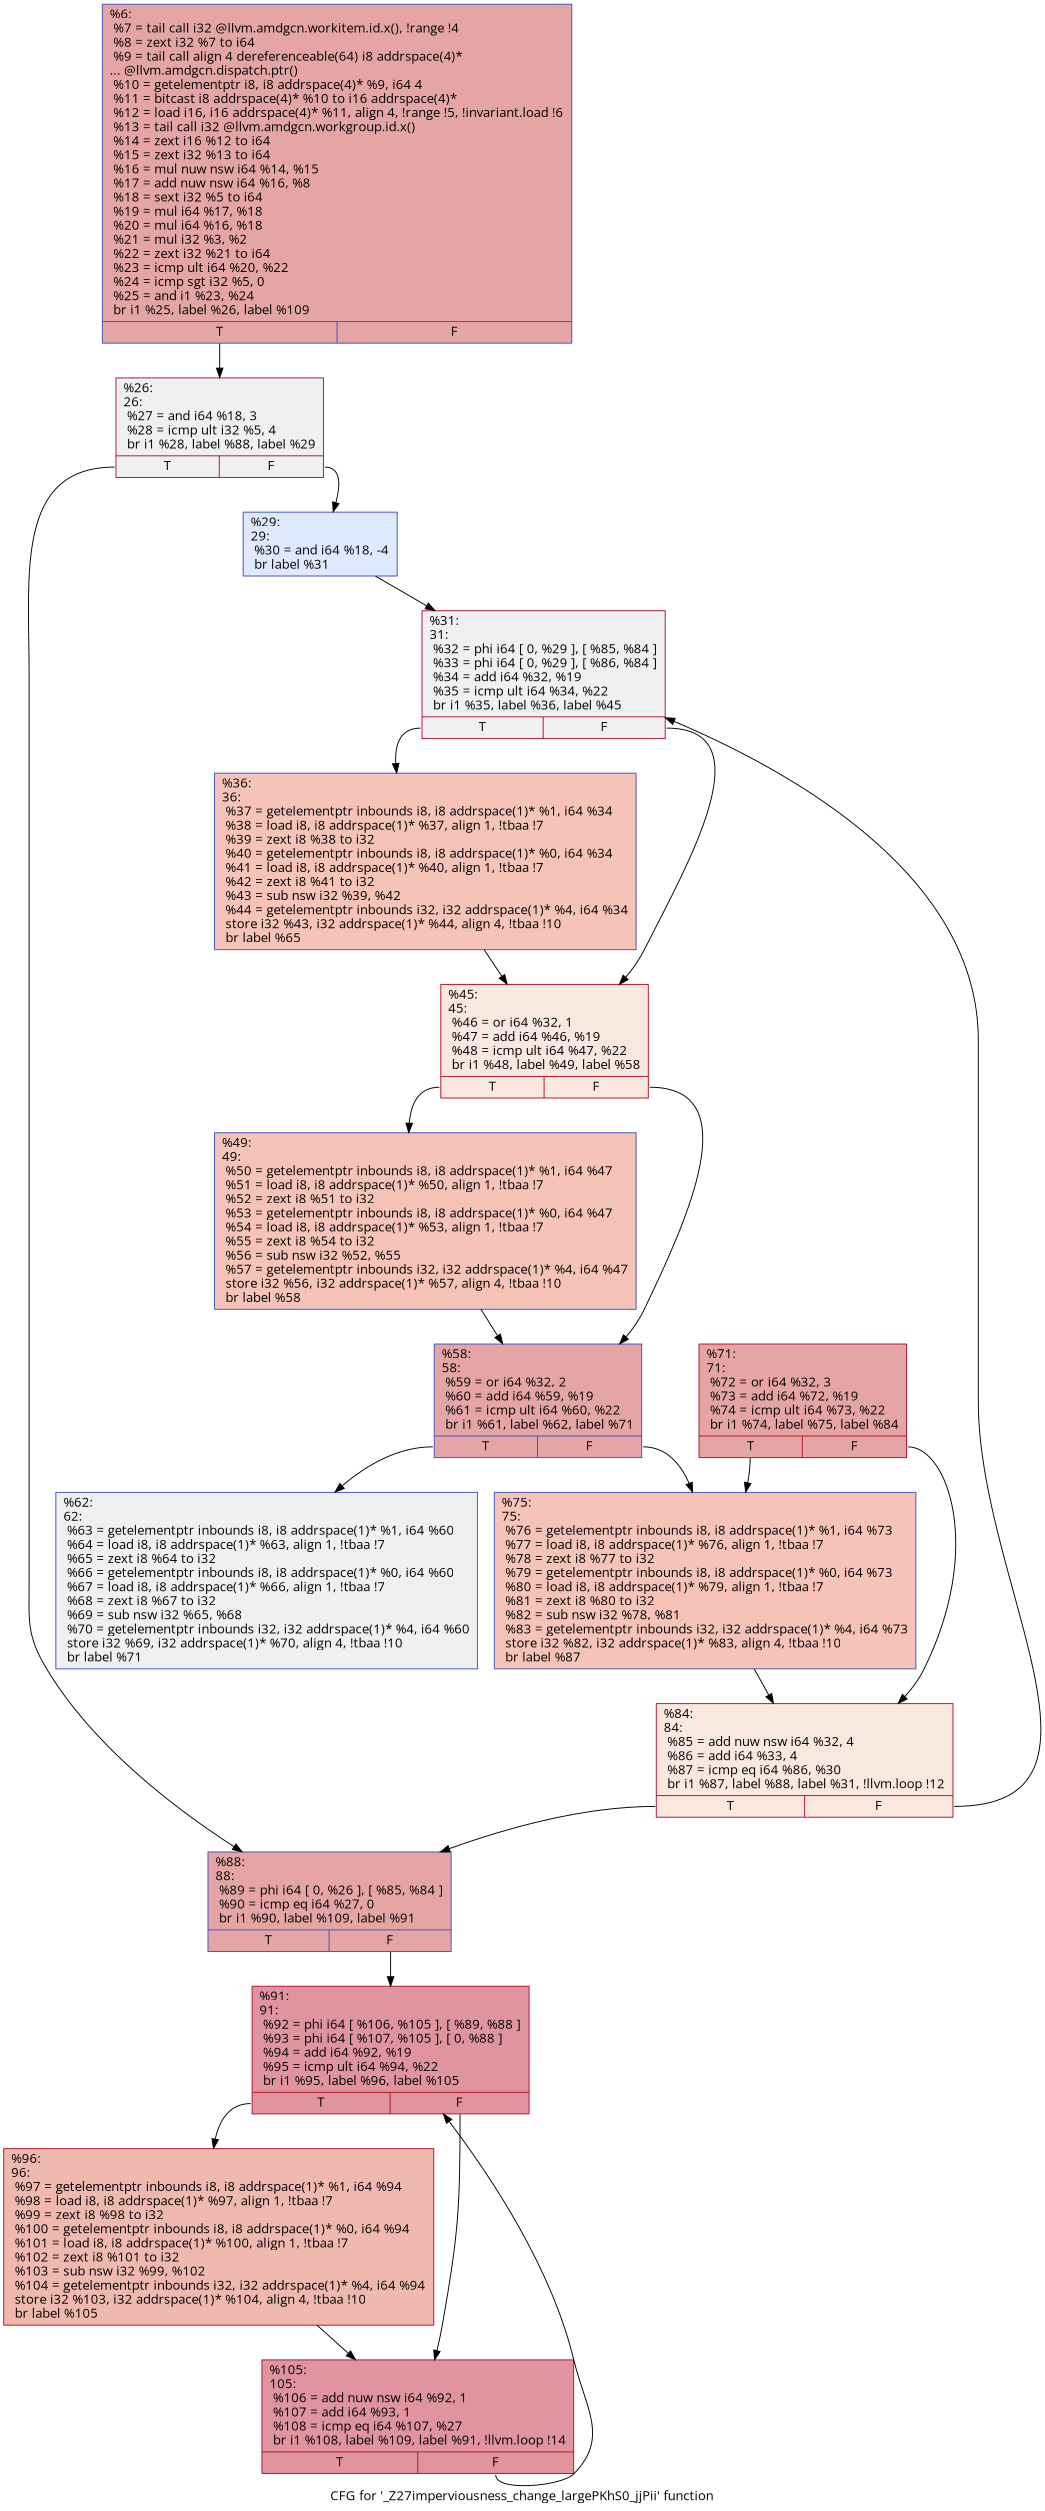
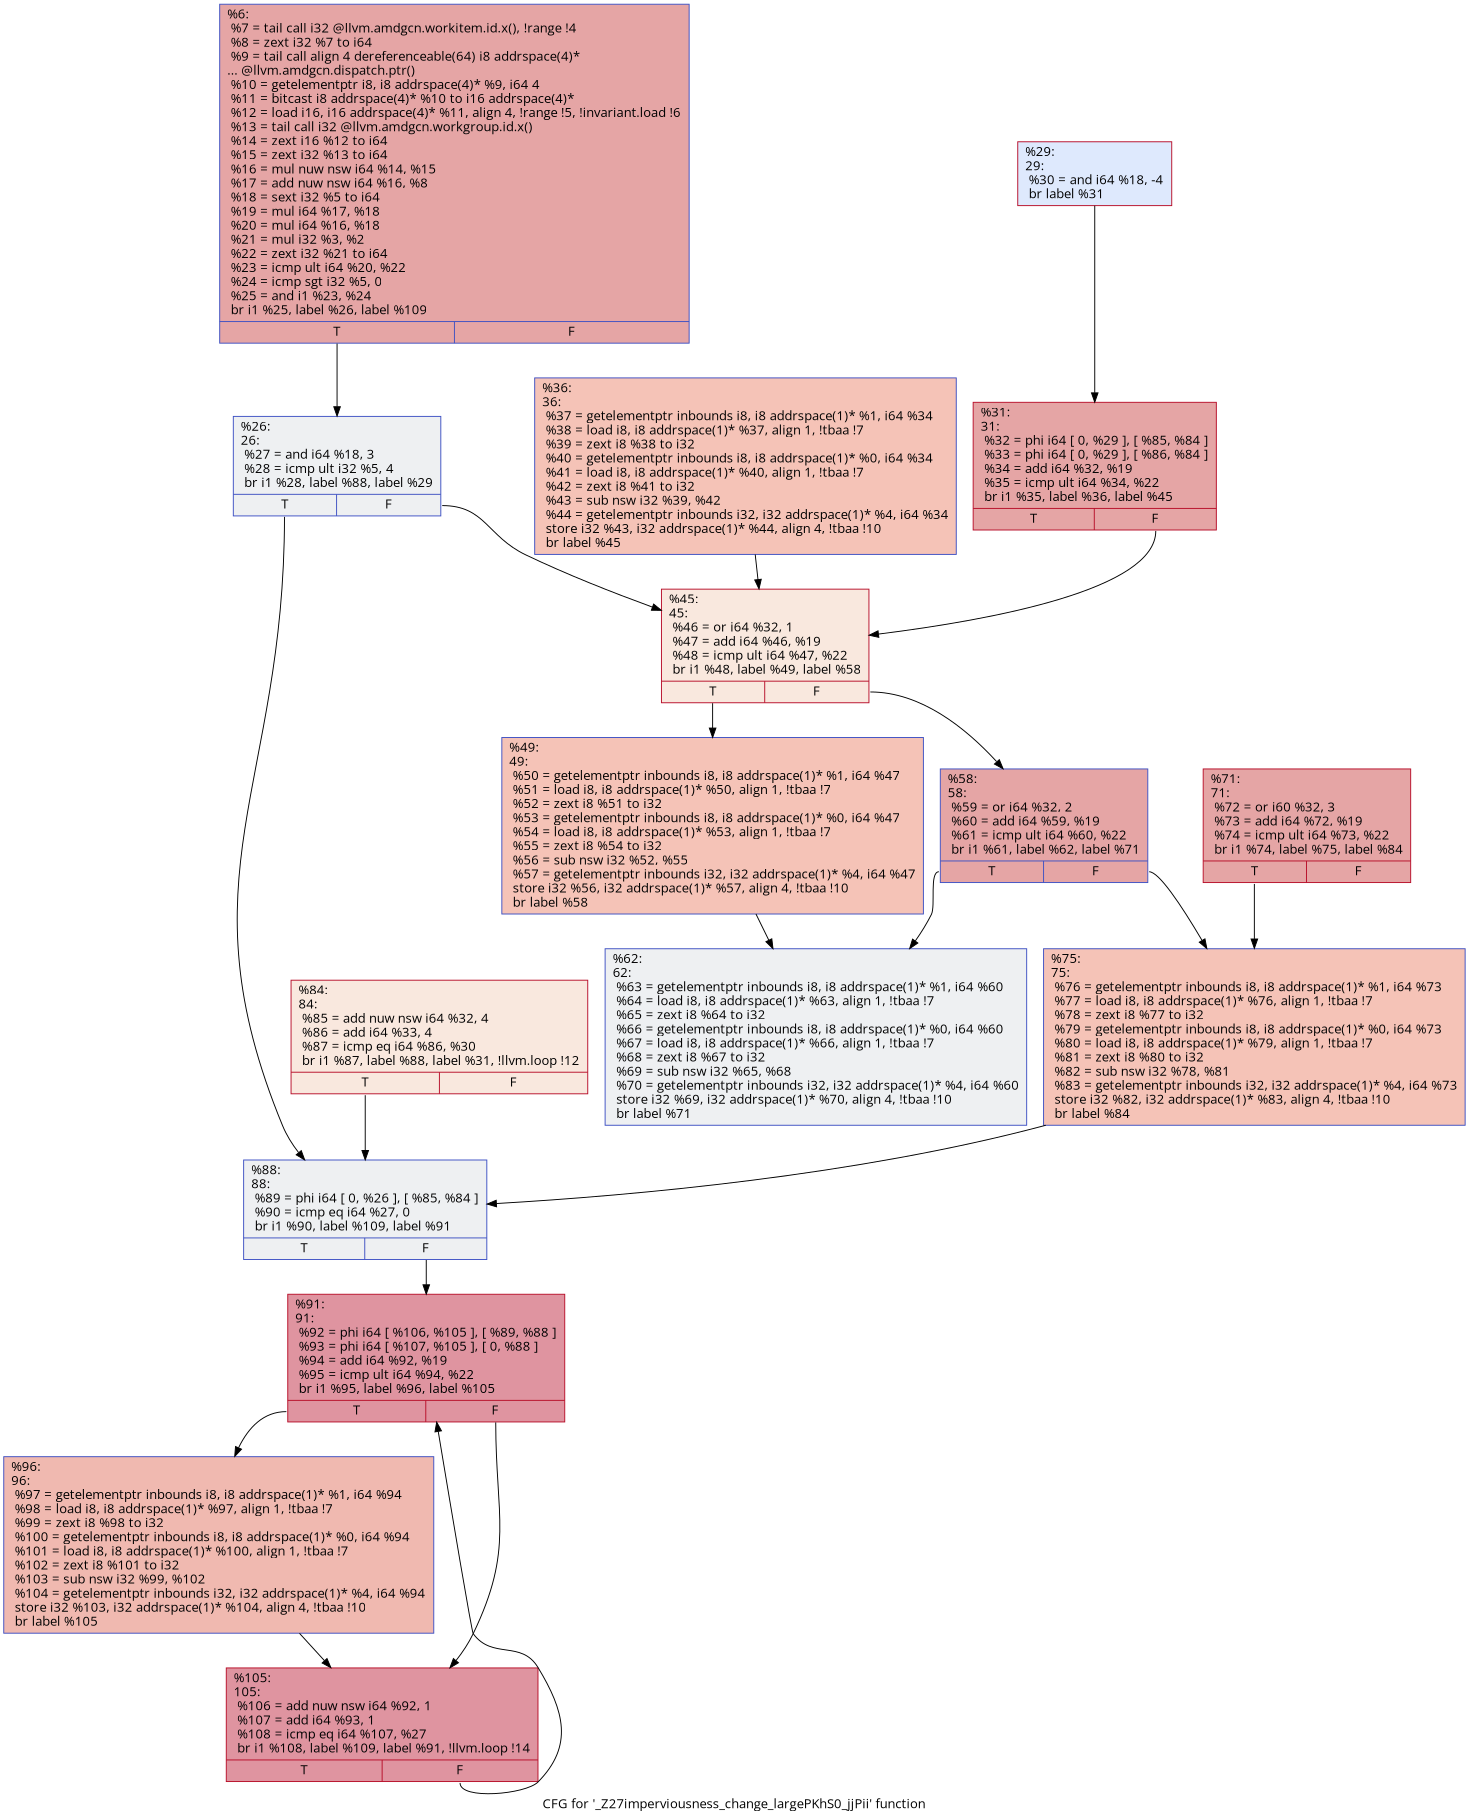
(220, 428) -> (337, 466)
(339, 481) -> (543, 563)
(320, 544) -> (1095, 174)
(544, 675) -> (1095, 466)
(400, 739) -> none
(262, 938) -> (582, 543)
(978, 1221) -> none
(489, 1323) -> (762, 927)
(769, 1383) -> (1273, 807)
(954, 1567) -> none
(542, 1658) -> (1091, 1114)
(762, 1682) -> (773, 1177)
(330, 1902) -> (365, 1210)
(219, 2237) -> (219, 1545)
